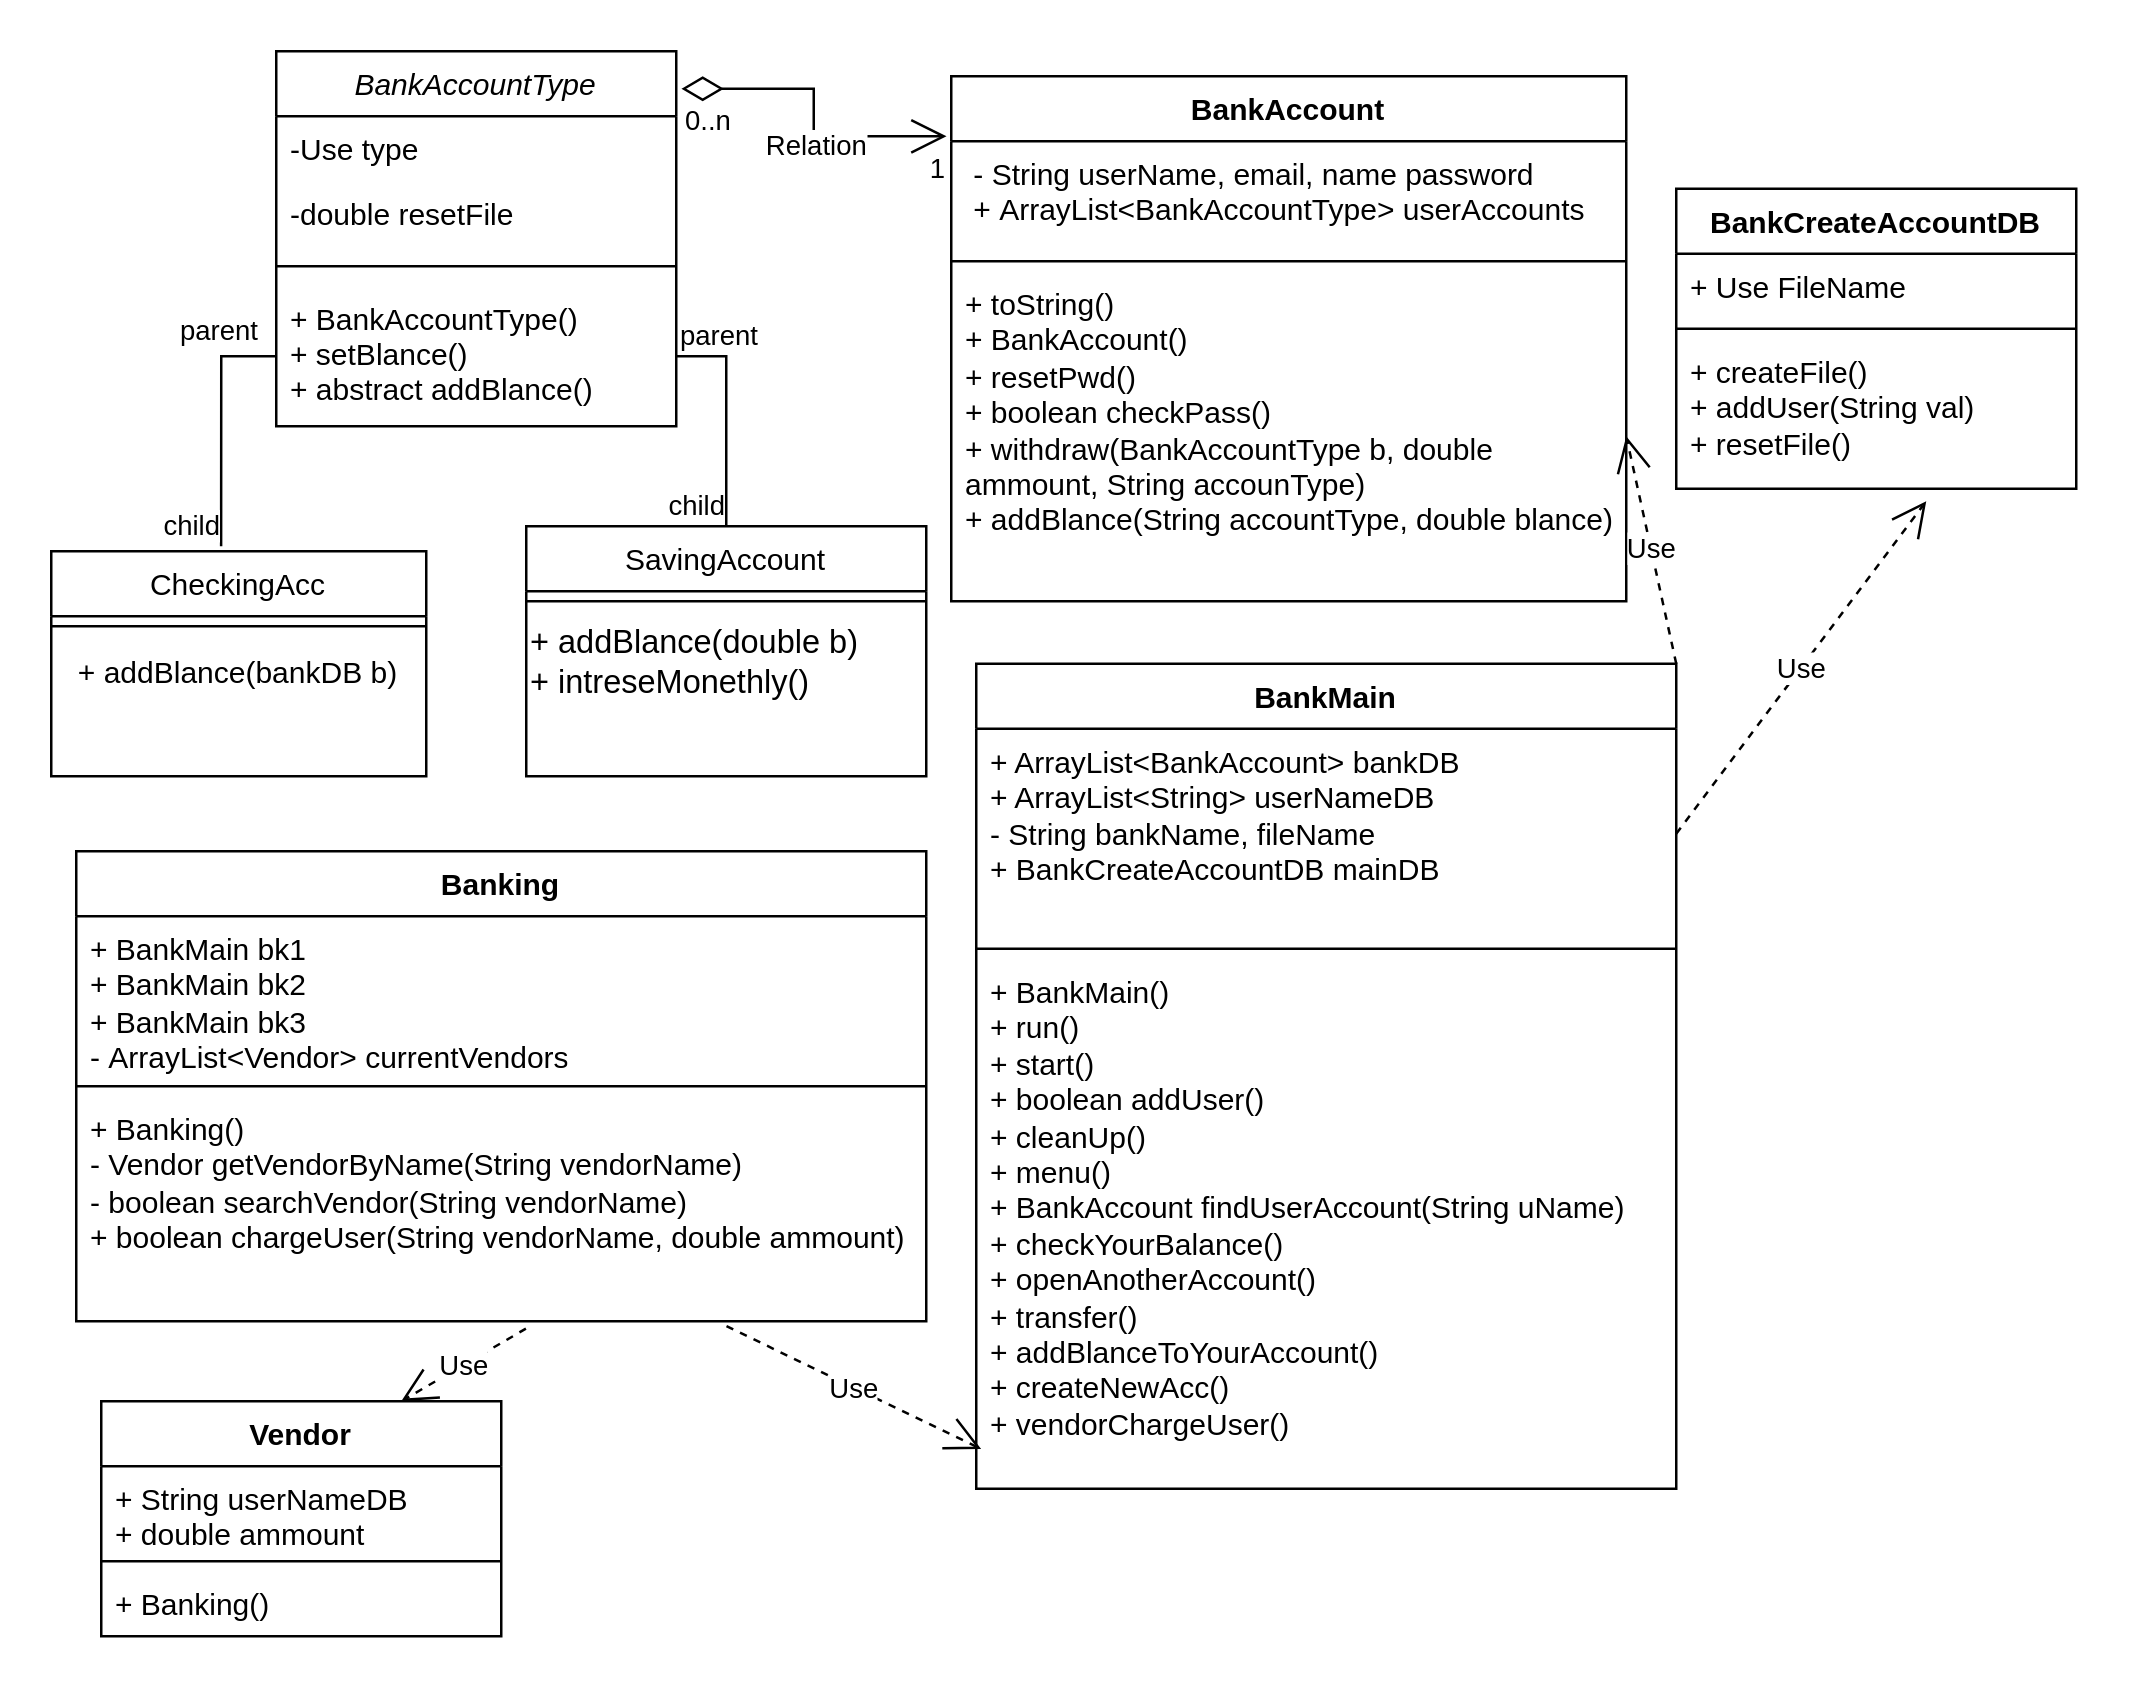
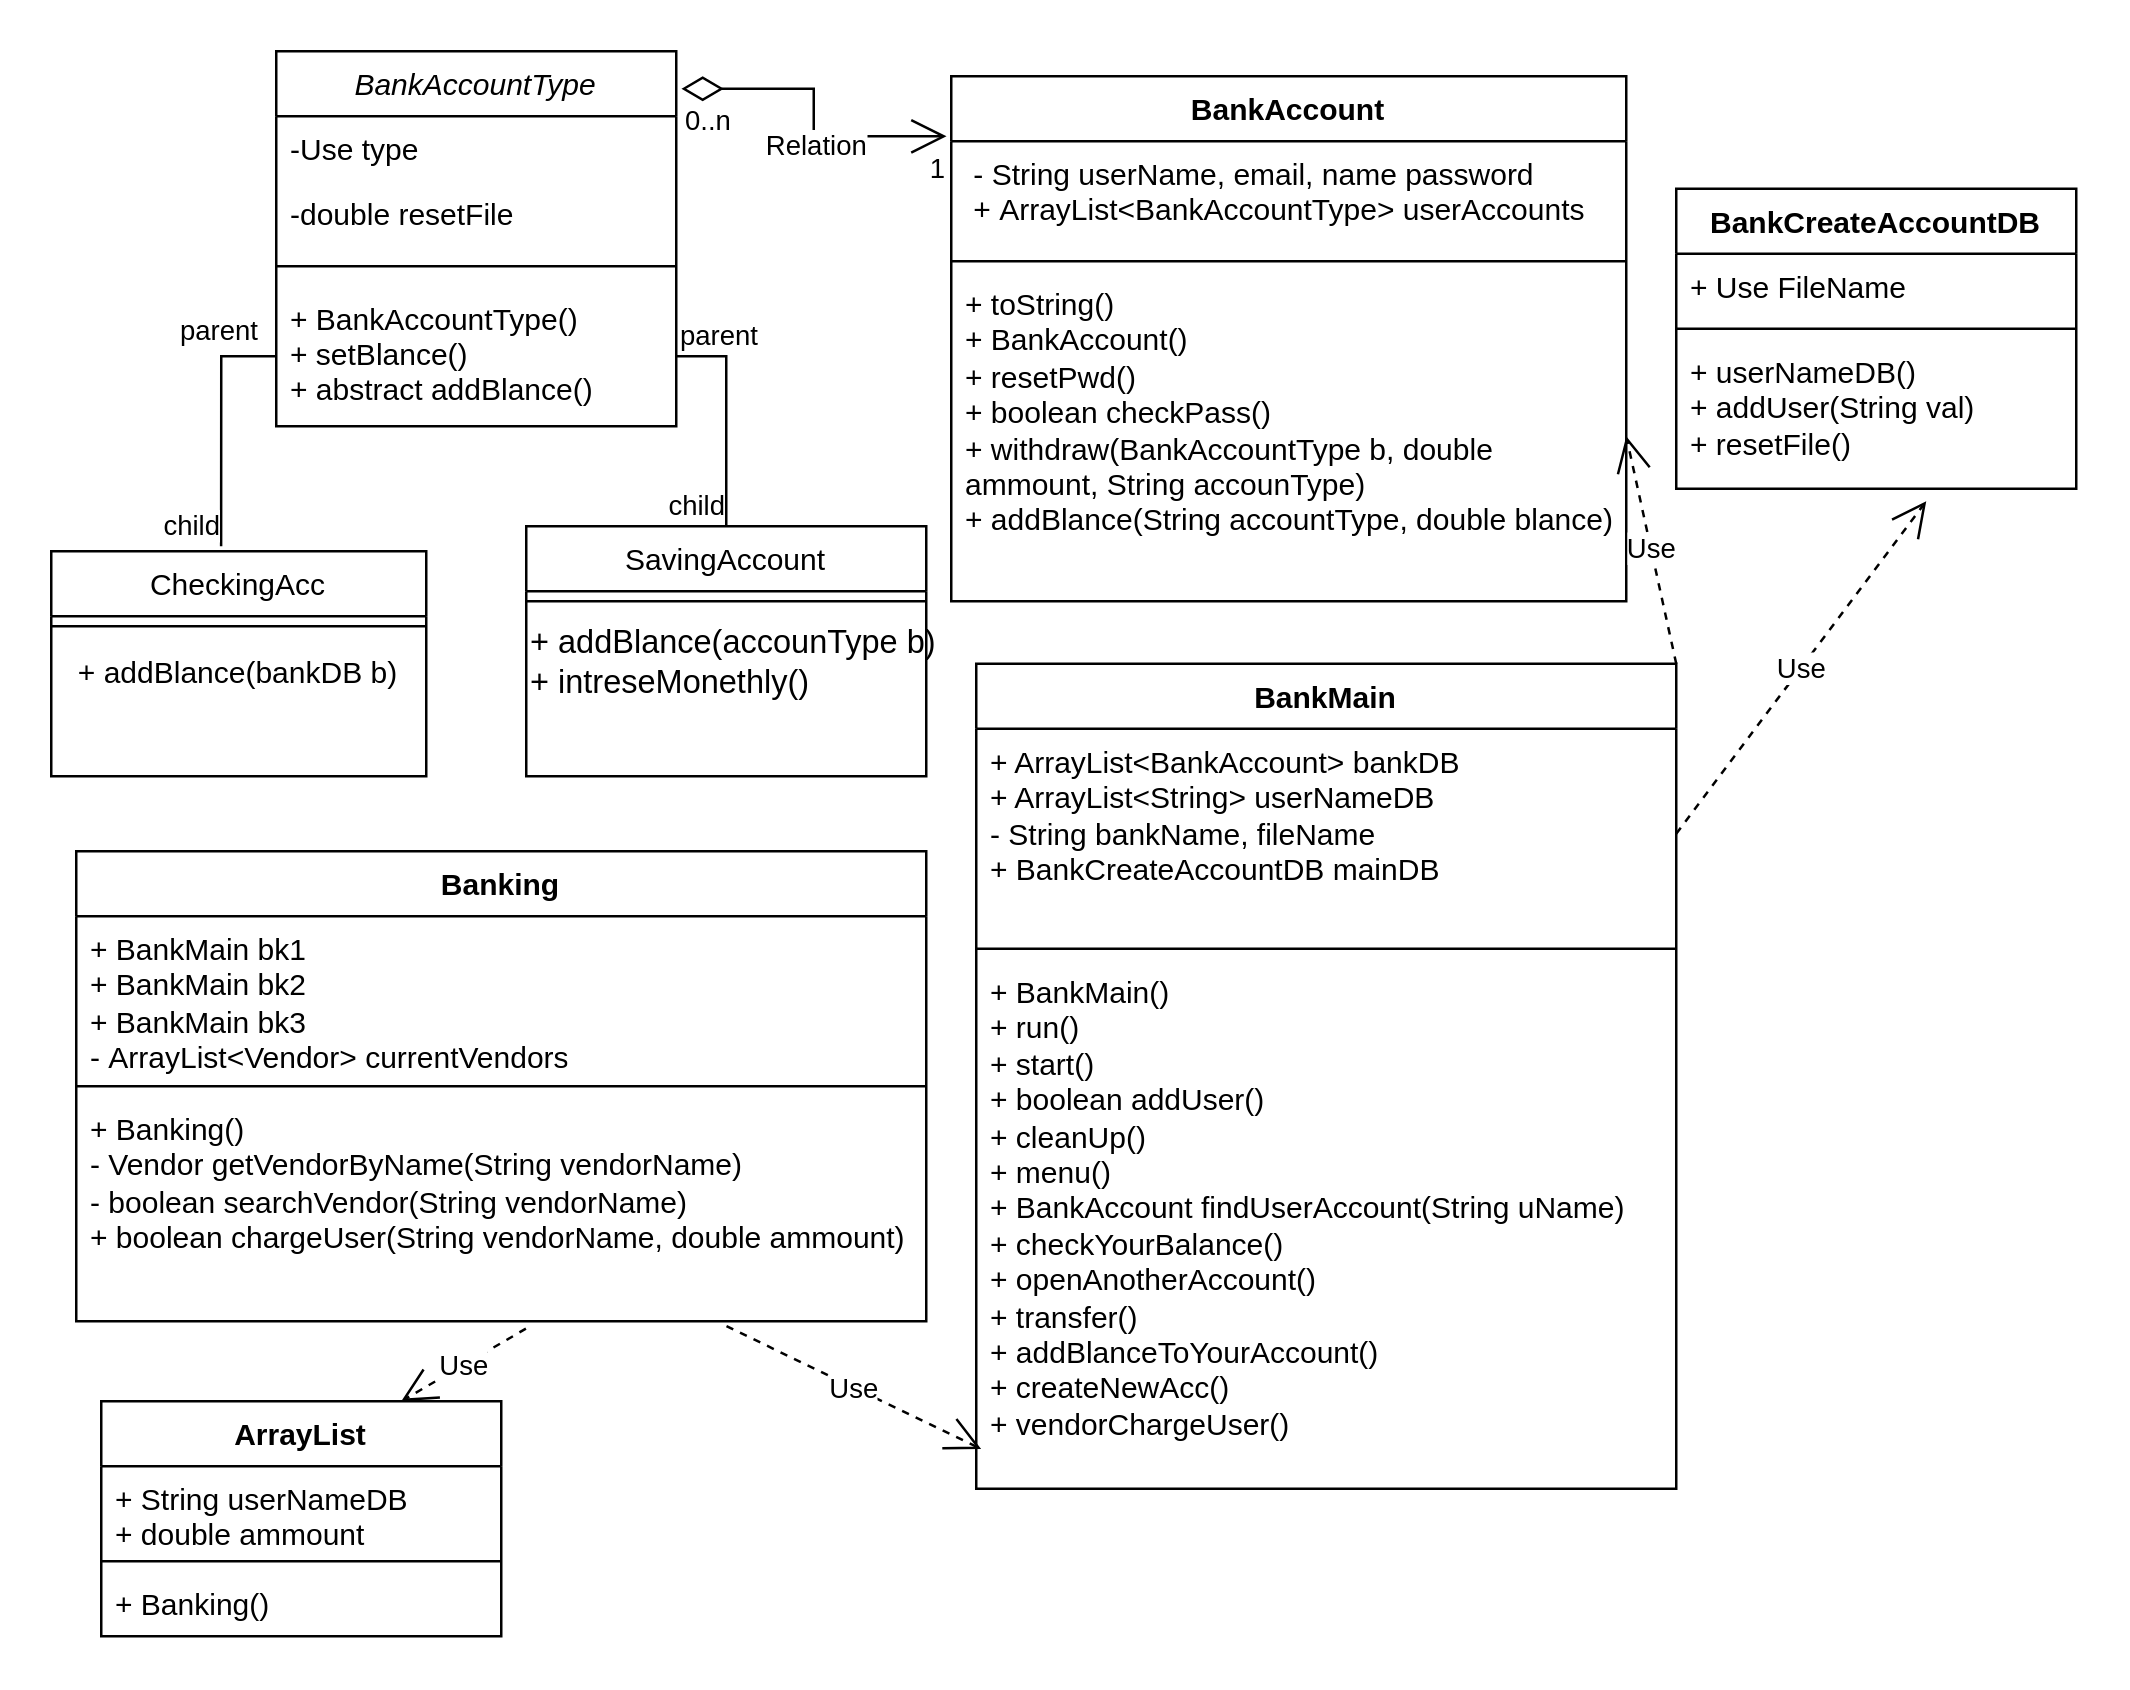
(1856, 410) -> (1856, 410)
(692, 661) -> (730, 661)
(301, 1437) -> (301, 1437)
